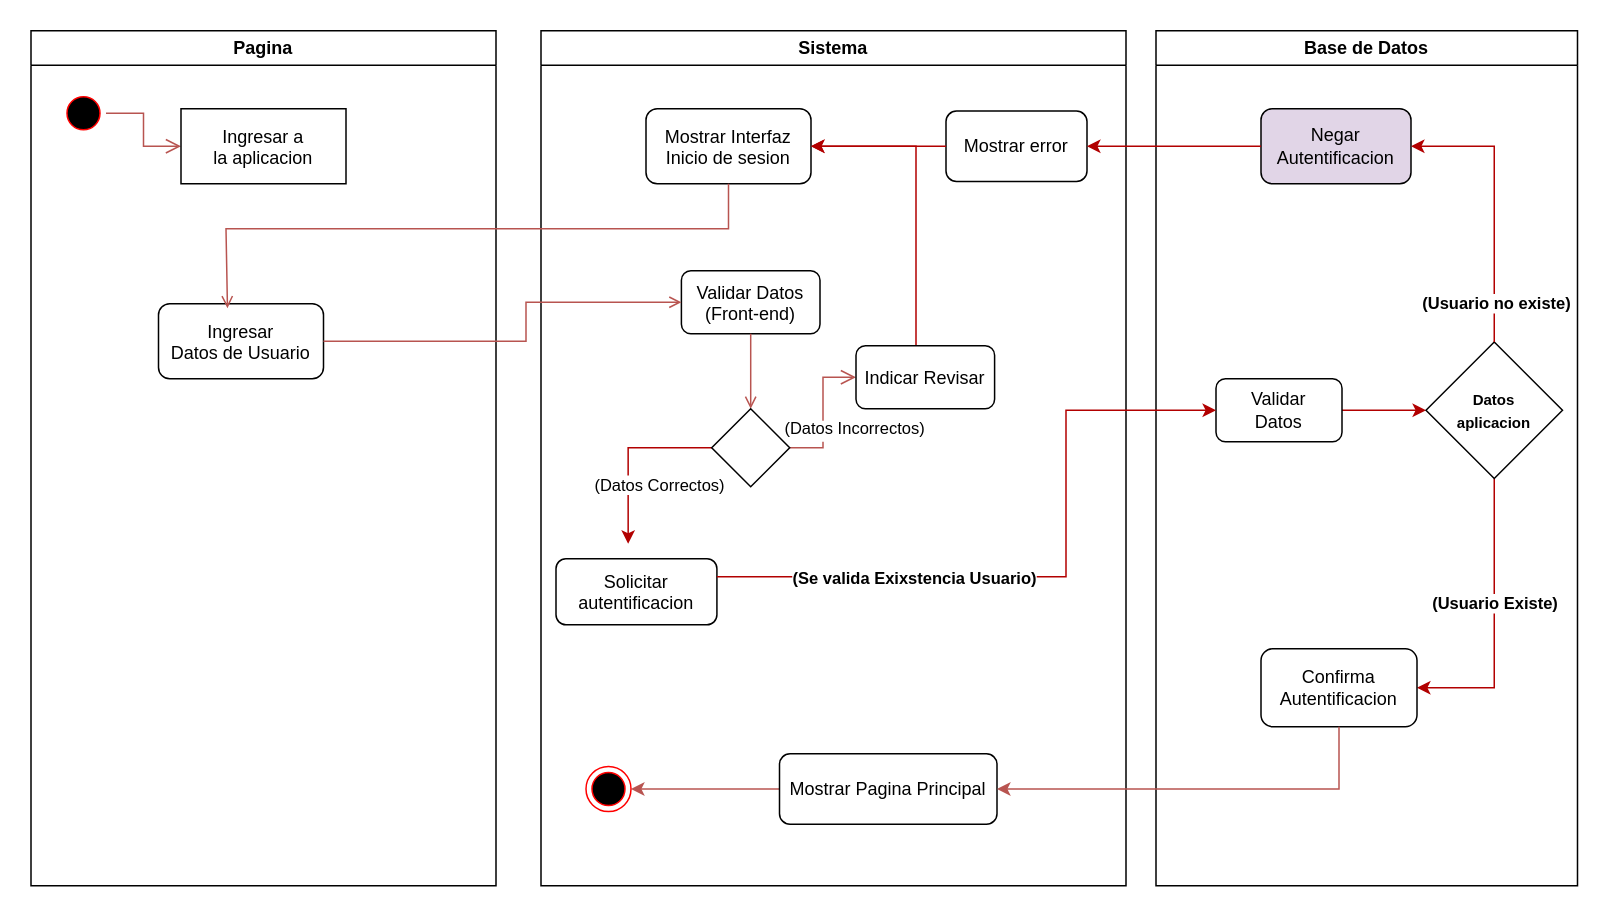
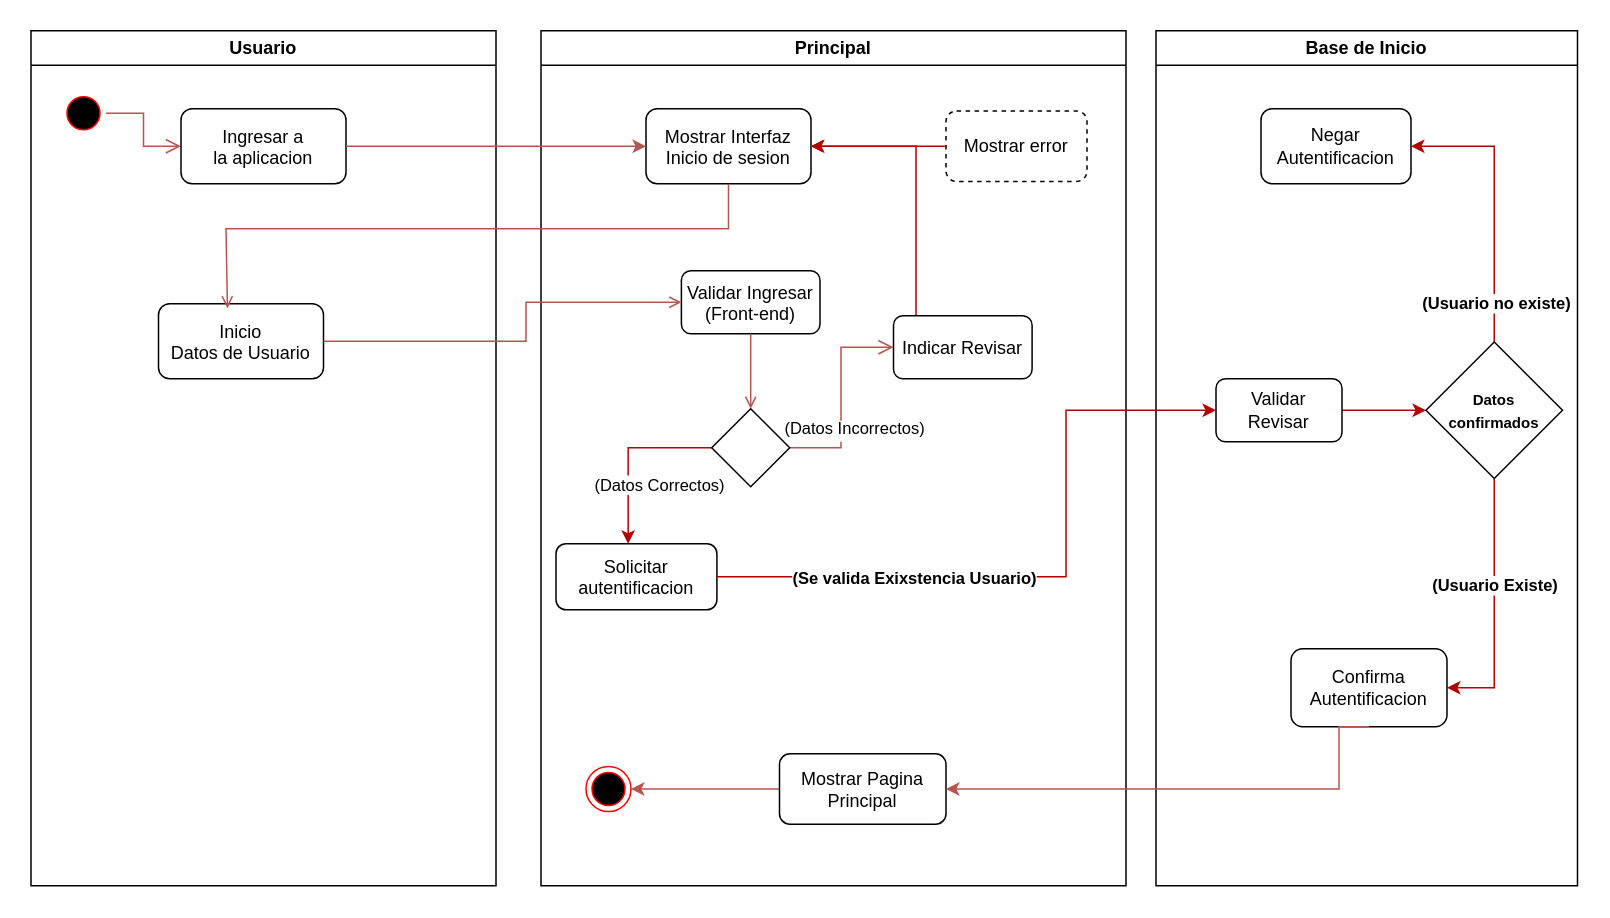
(263, 49) -> (263, 49)
(833, 49) -> (833, 49)
(1367, 49) -> (1367, 49)
(263, 146) -> (263, 146)
none -> (491, 146)
(945, 146) -> (945, 146)
(1016, 146) -> (1016, 146)
(1179, 146) -> none
(1336, 146) -> (1336, 146)
(750, 293) -> (750, 293)
(240, 332) -> (240, 332)
(925, 377) -> (963, 347)
(1279, 410) -> (1279, 410)
(1494, 410) -> (1494, 410)
(636, 592) -> (636, 577)
(1339, 688) -> (1369, 688)
(888, 789) -> (863, 789)
